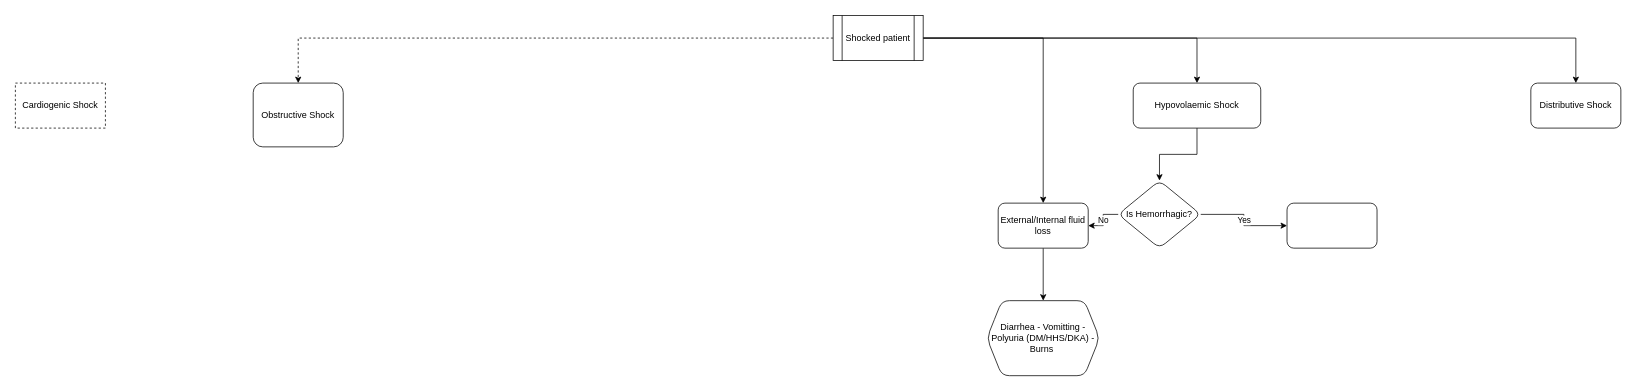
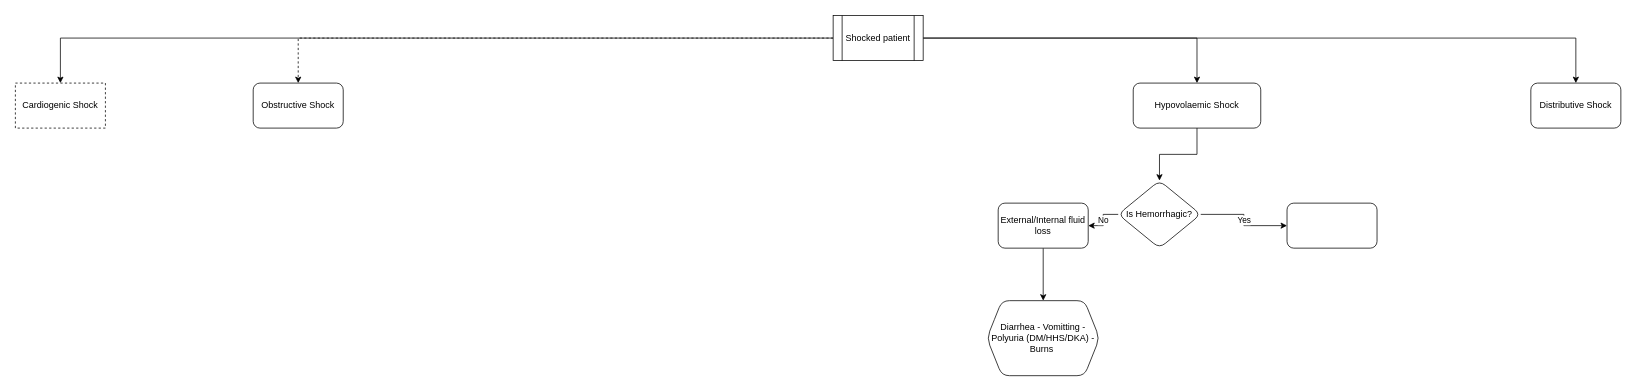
(298, 115) -> (298, 105)
(1043, 118) -> (60, 57)
